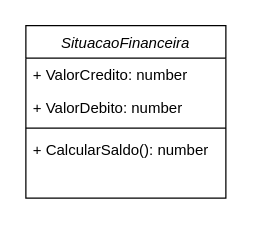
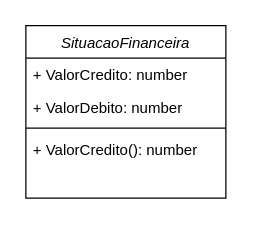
(126, 150) -> (124, 150)
